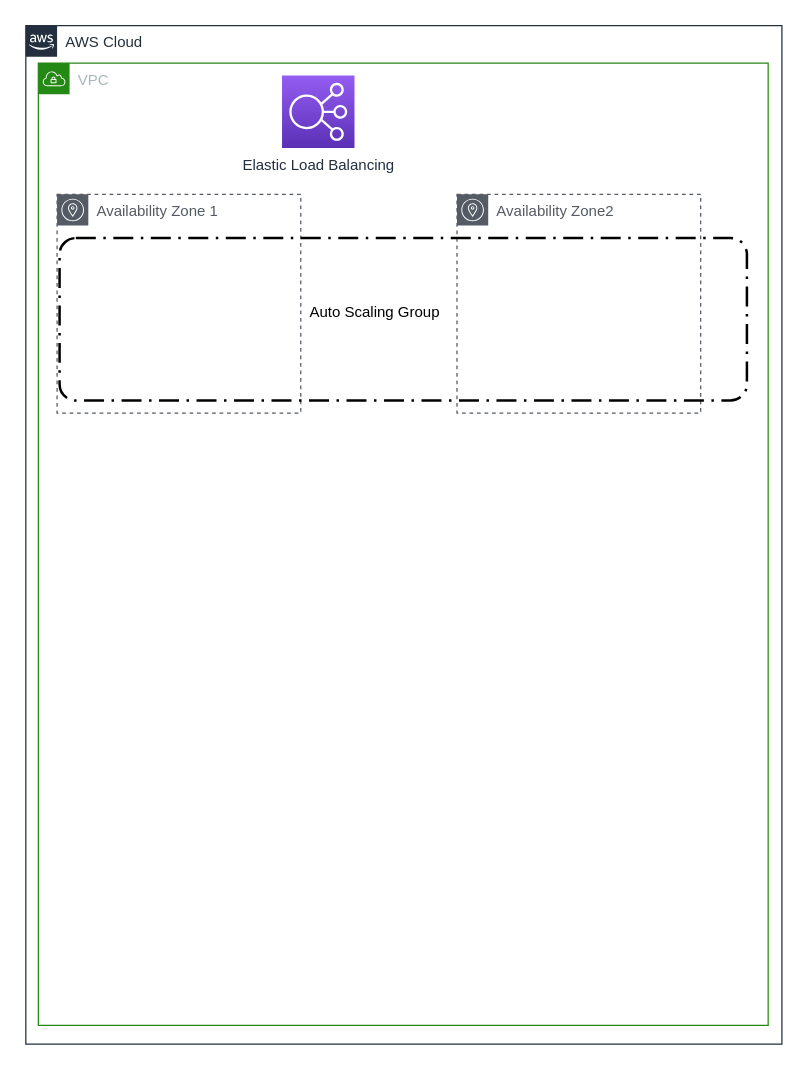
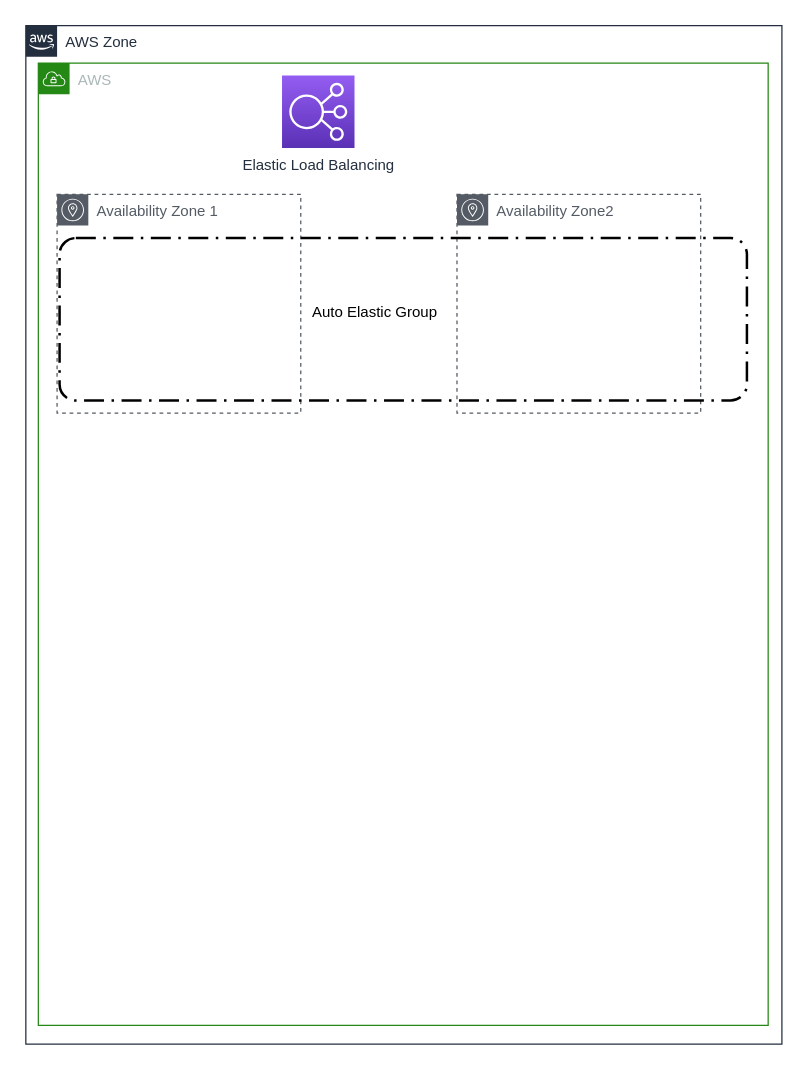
(100, 43) -> (97, 43)
(91, 81) -> (91, 81)
(375, 313) -> (375, 313)
